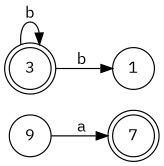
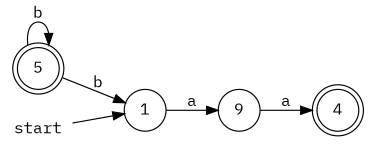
(30, 69) -> (38, 69)
none -> (186, 110)
none -> (38, 129)
(134, 136) -> (338, 110)
